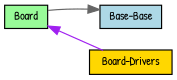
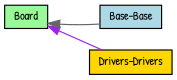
(68, 9) -> (80, 25)
(131, 62) -> (131, 62)
